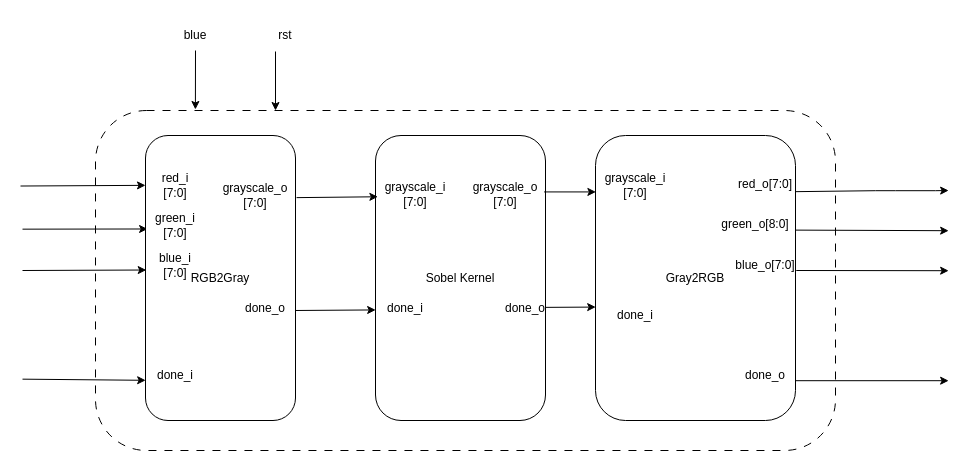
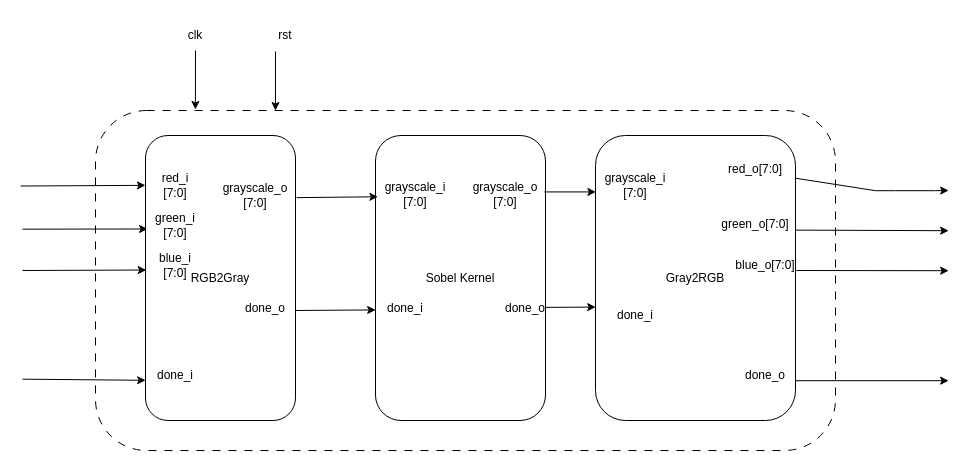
(196, 36) -> (196, 36)
(766, 184) -> (756, 169)
(756, 225) -> (756, 225)
